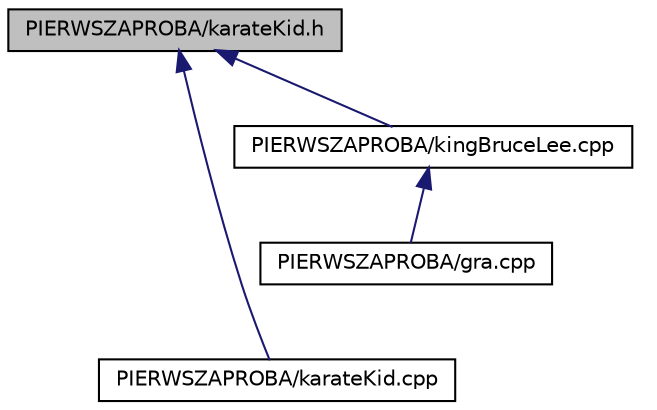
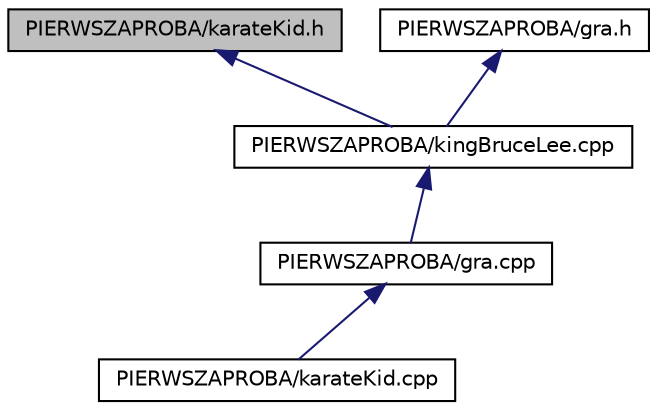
none -> (515, 30)
(222, 217) -> (334, 329)
